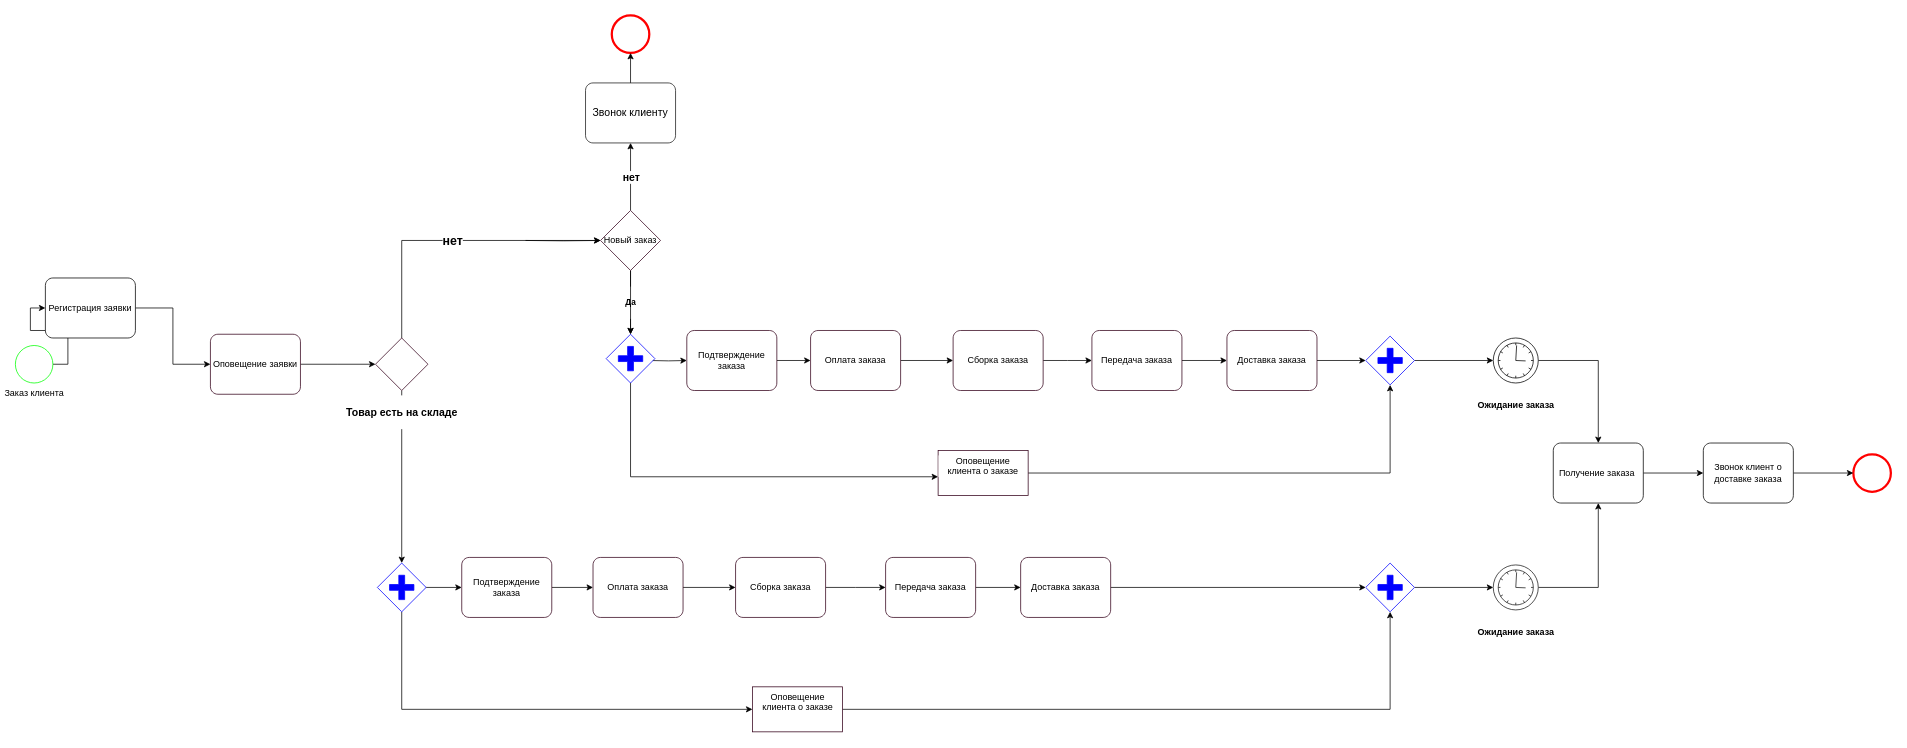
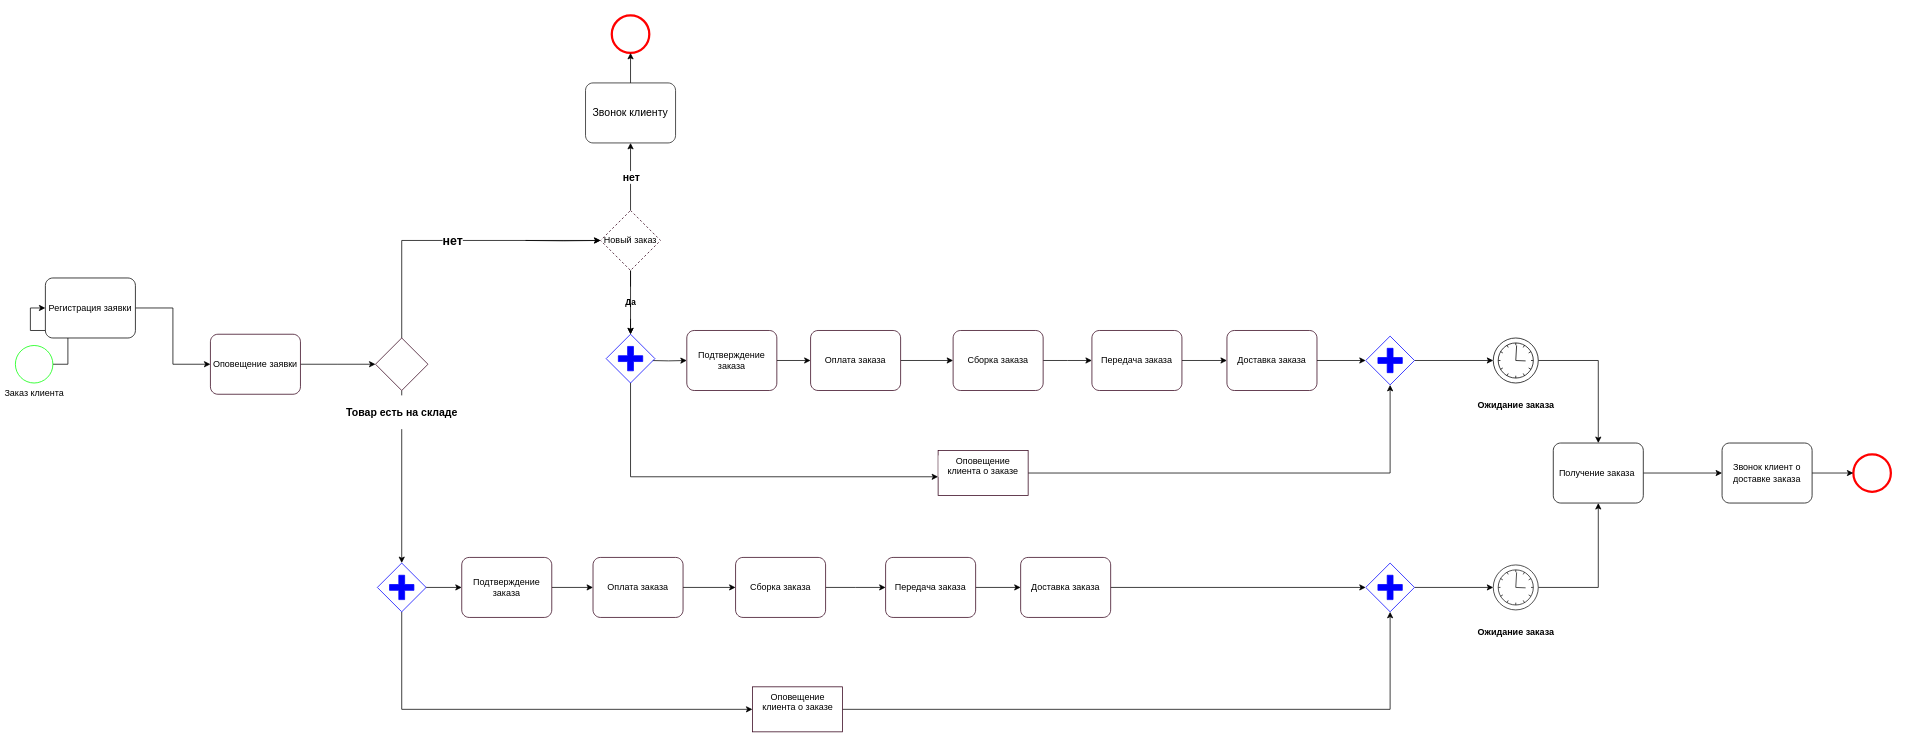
(630, 240) -> (630, 240)
(1748, 473) -> (1767, 473)
